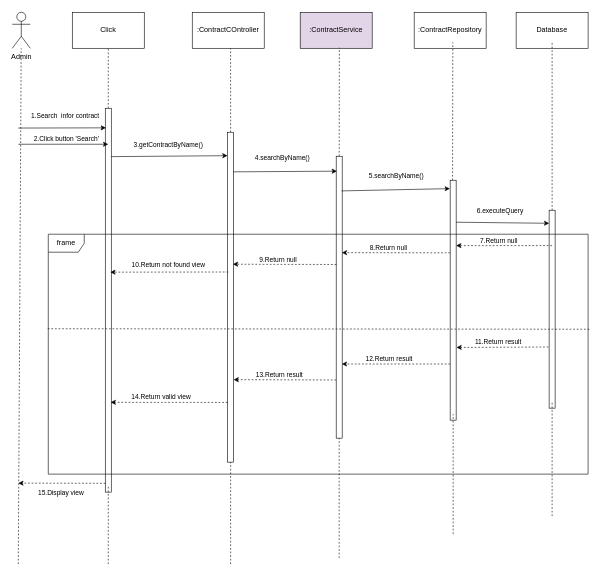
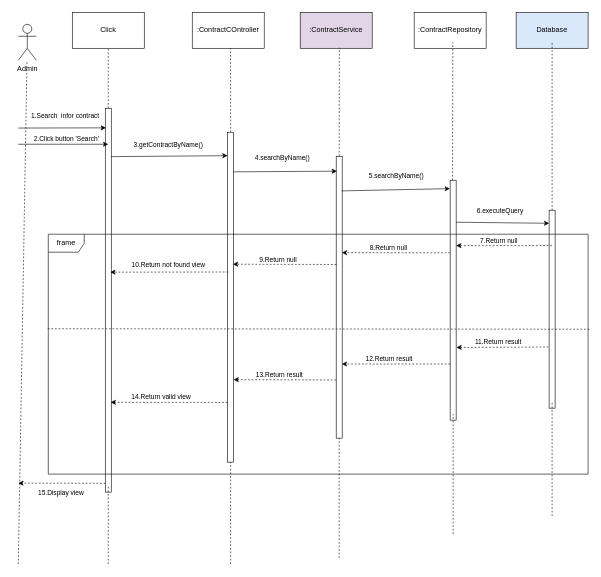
(21, 30) -> (27, 42)
(552, 30) -> (552, 30)
